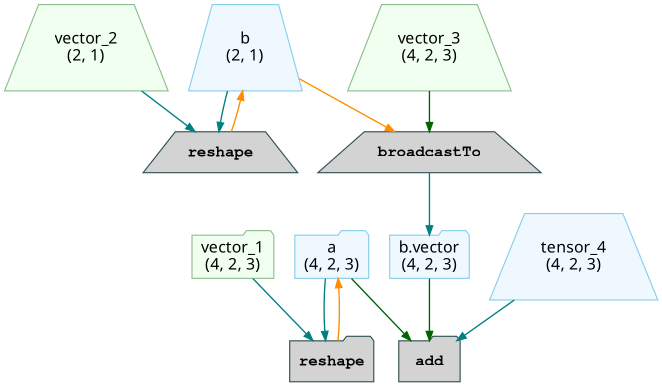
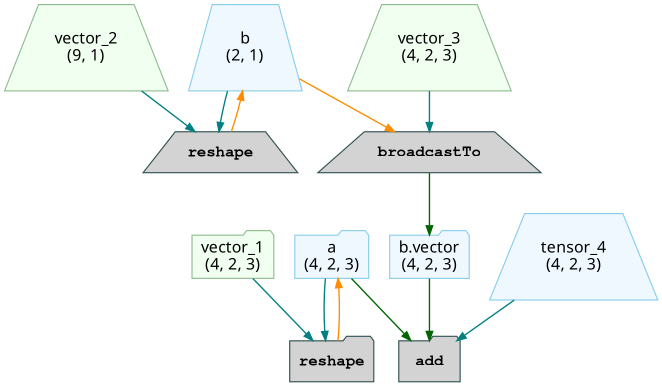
(86, 48) -> (86, 48)
(429, 107) -> (429, 107)
(429, 199) -> (429, 199)
